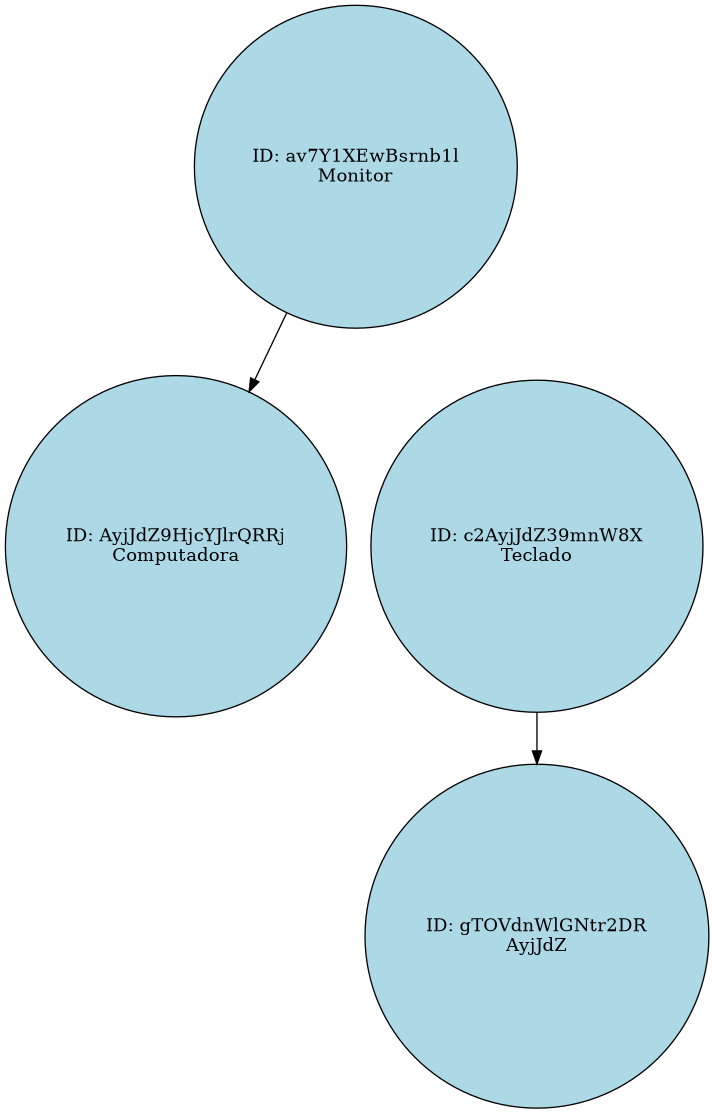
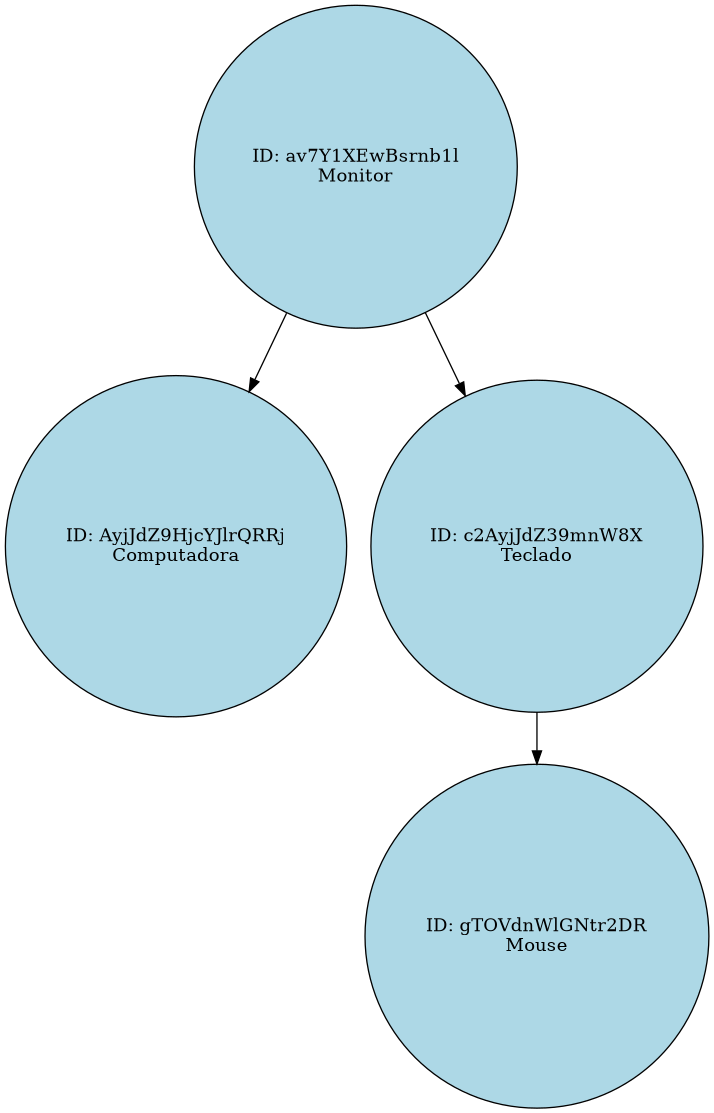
none -> (442, 348)
(537, 936) -> (537, 936)
